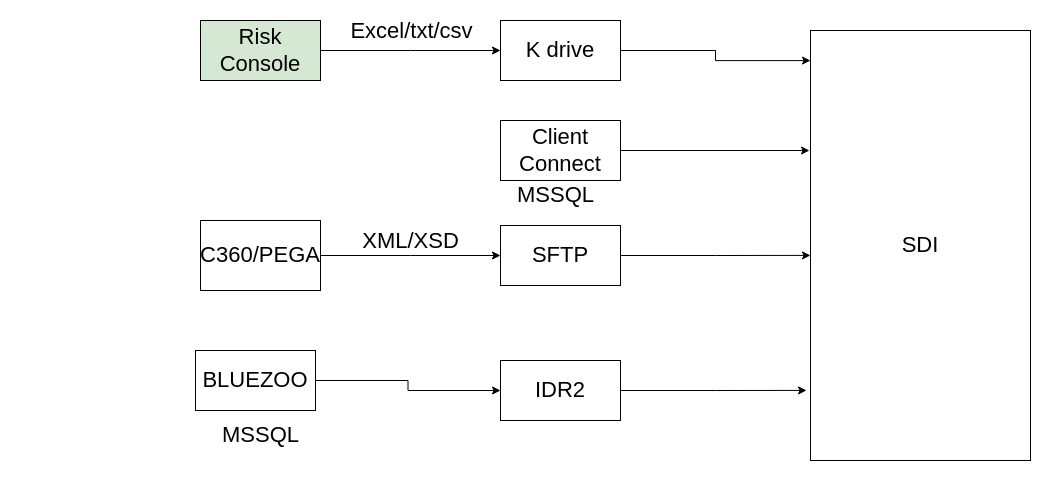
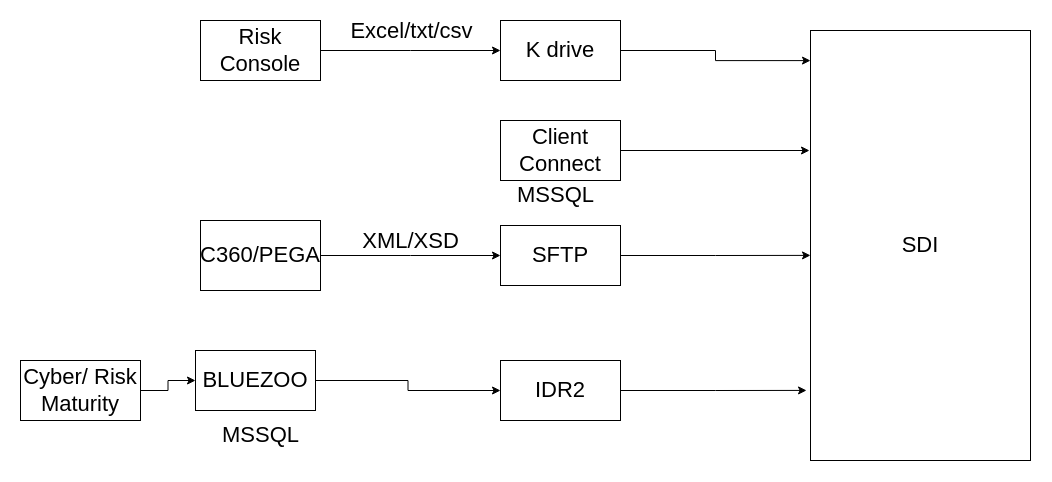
(261, 51) -> (261, 51)
none -> (168, 389)
none -> (81, 391)
